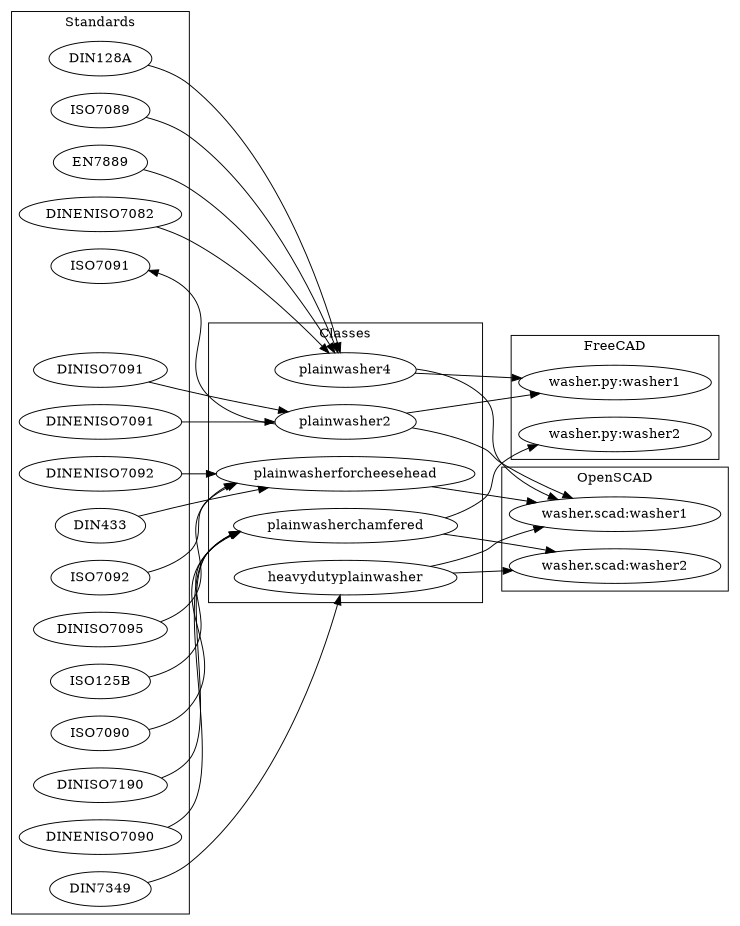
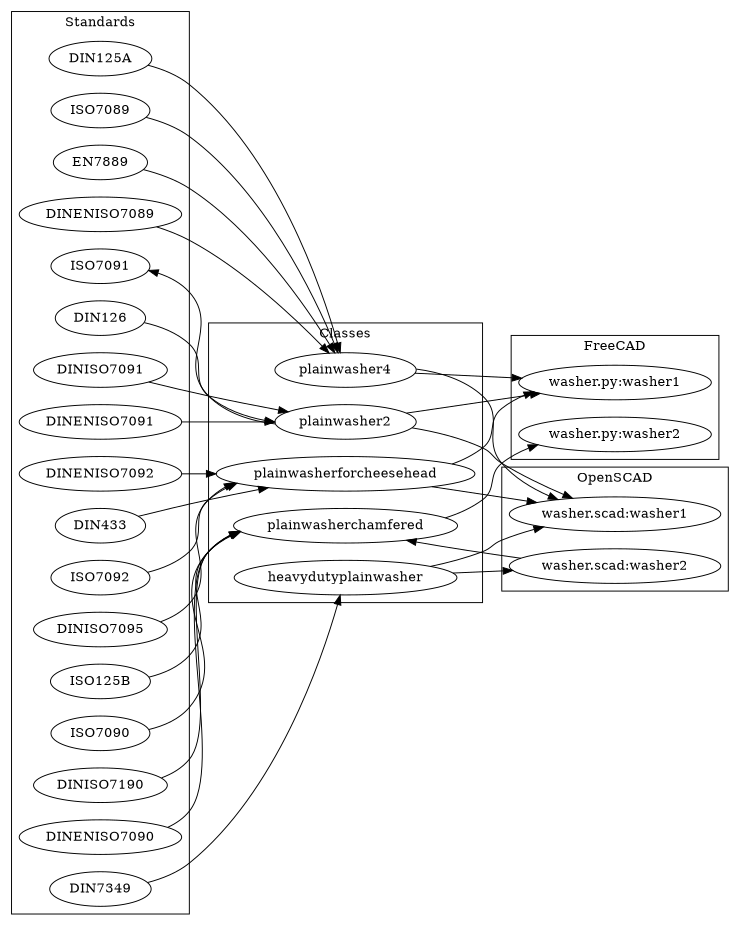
(100, 59) -> (100, 59)
(100, 214) -> (100, 214)
none -> (100, 318)
none -> (500, 410)
(510, 544) -> (466, 550)
